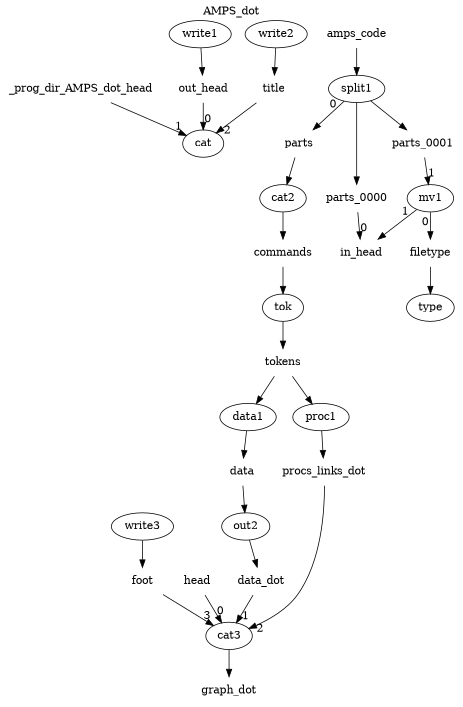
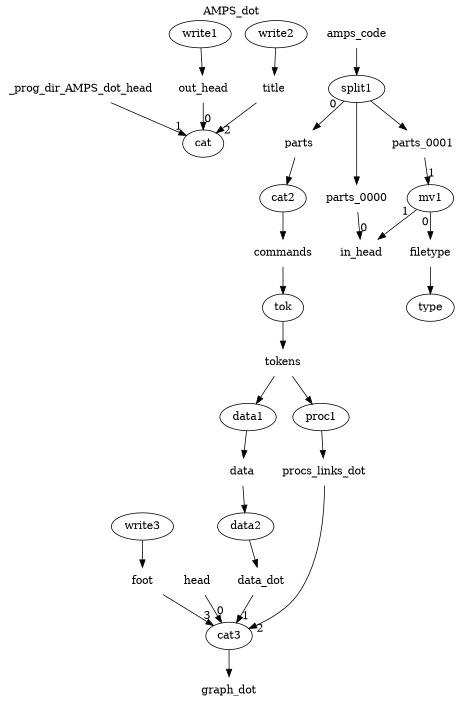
(246, 526) -> (246, 526)
